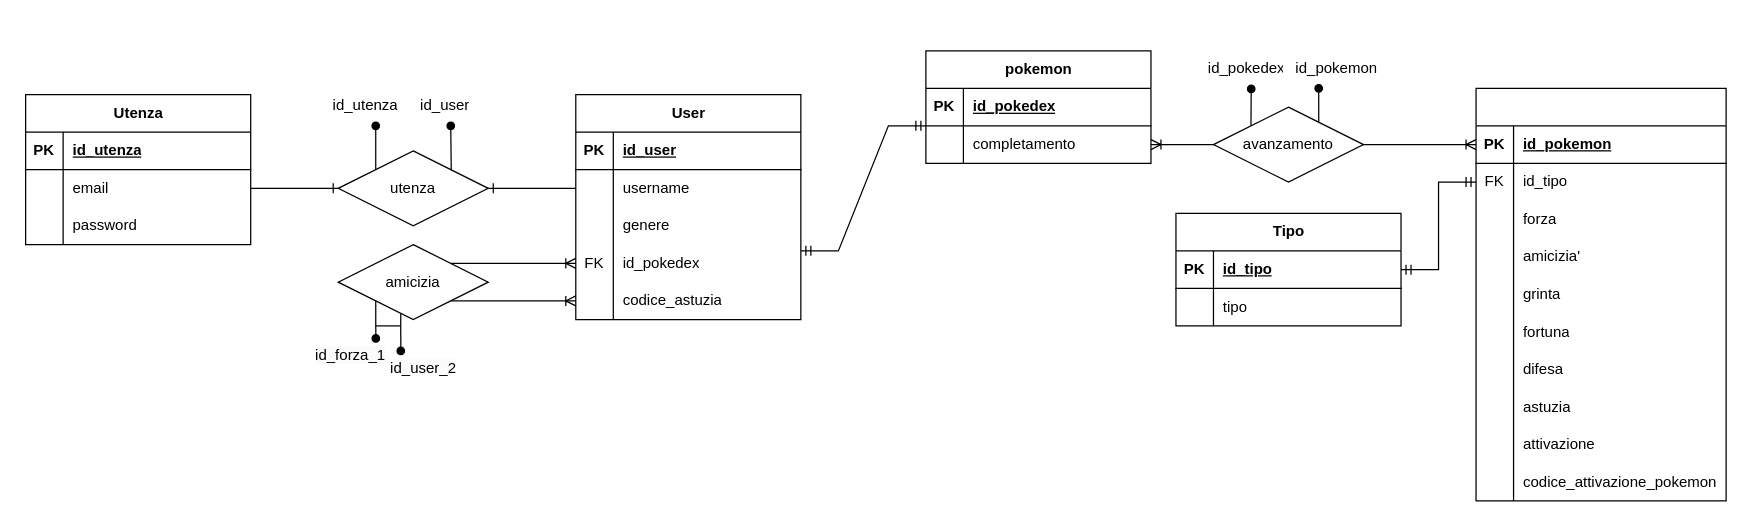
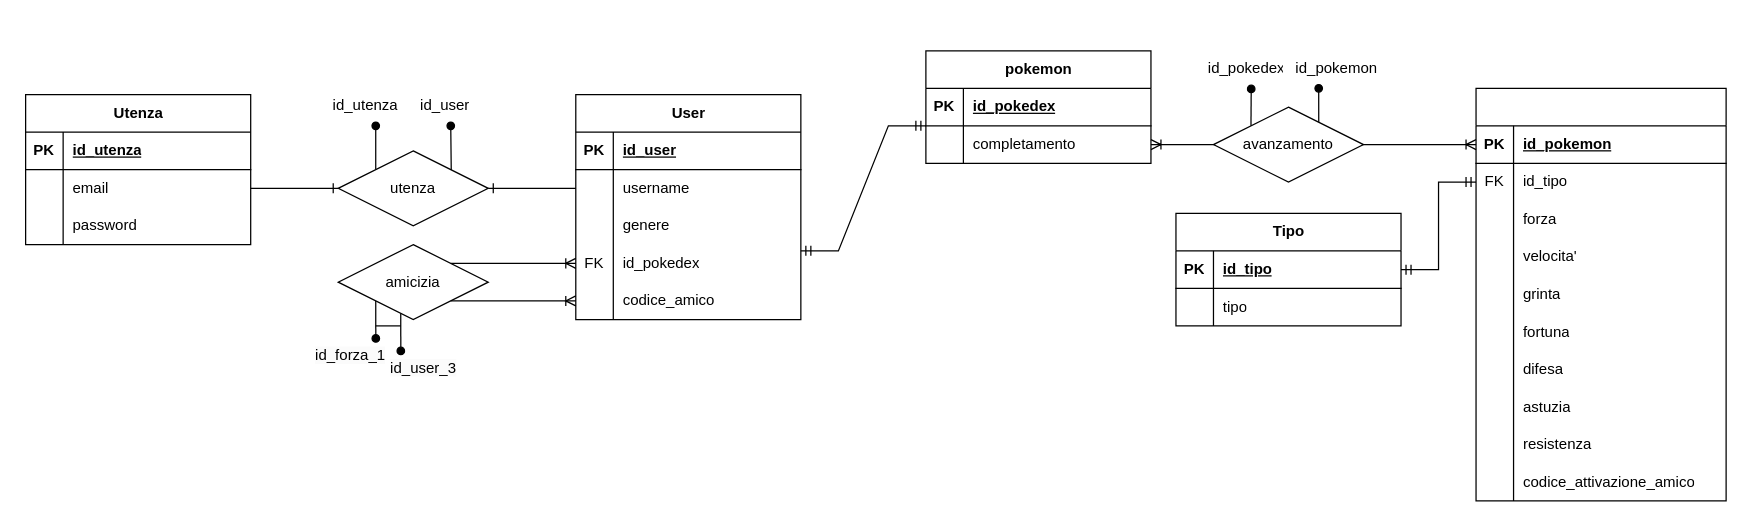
(1553, 257) -> (1555, 257)
(678, 301) -> (670, 301)
(426, 368) -> (426, 368)
(1565, 444) -> (1563, 444)
(1624, 482) -> (1616, 482)
